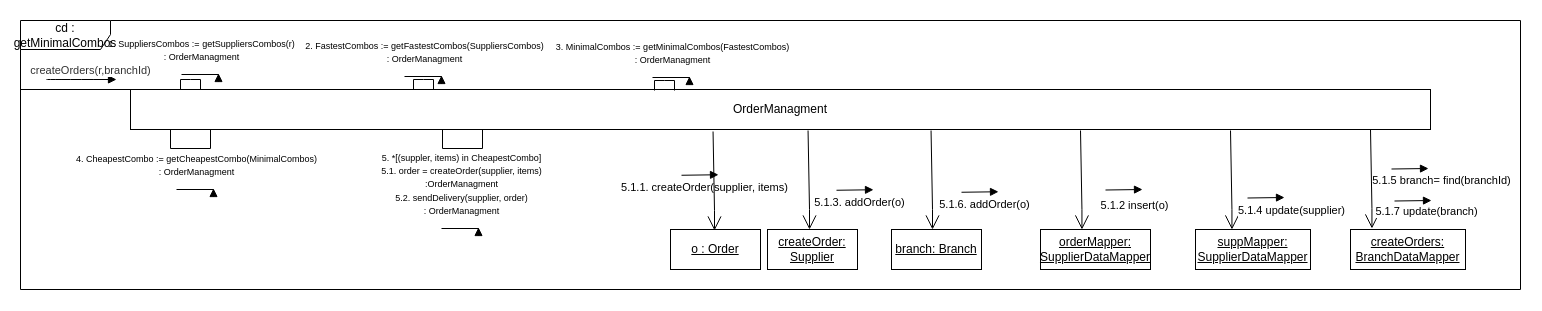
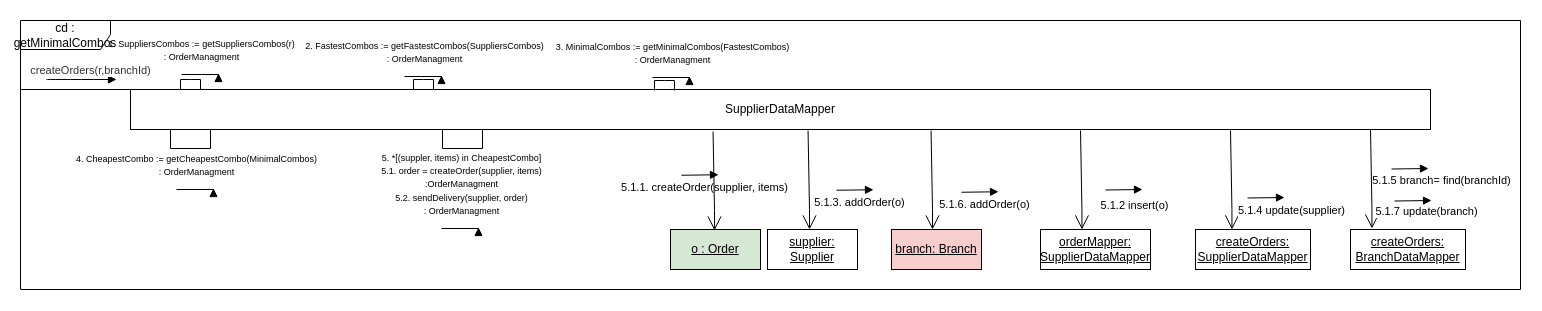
(781, 110) -> (781, 110)
(716, 250) -> (716, 250)
(813, 250) -> (813, 250)
(937, 250) -> (937, 250)
(1253, 250) -> (1253, 250)
